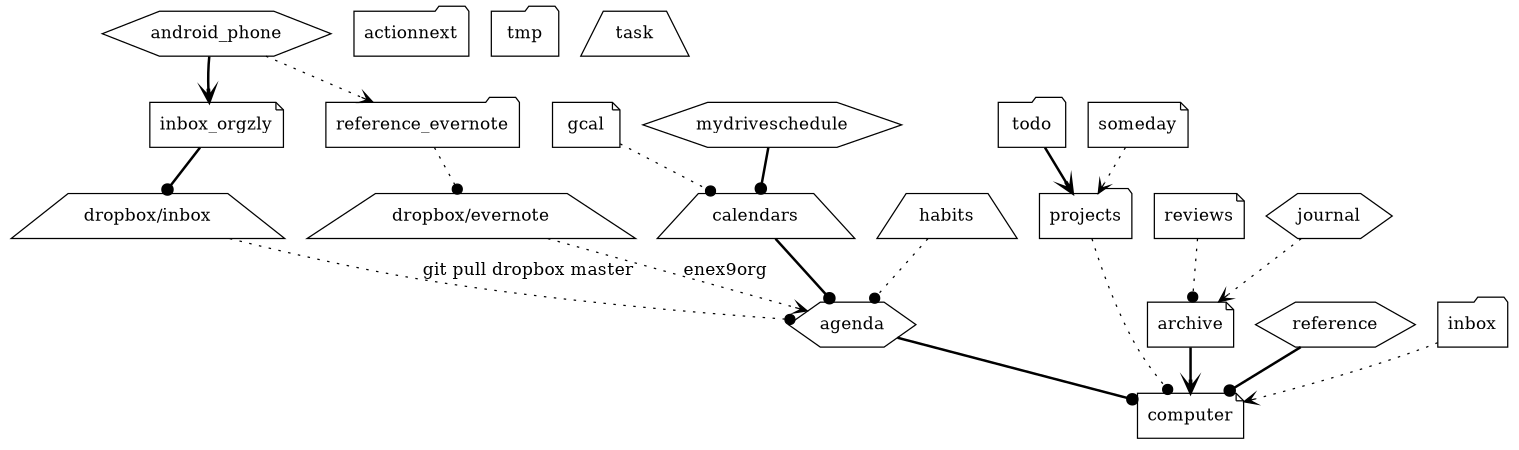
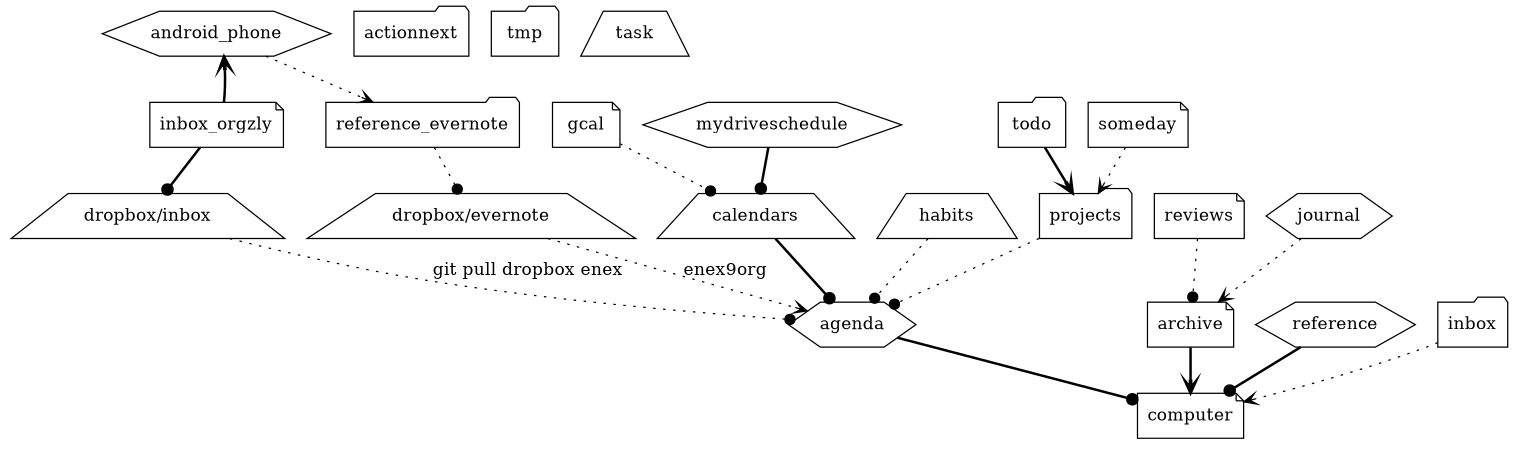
(208, 73) -> (225, 86)
(528, 270) -> (528, 270)
(1121, 316) -> (969, 270)
